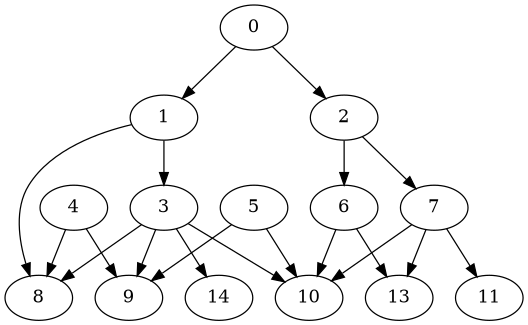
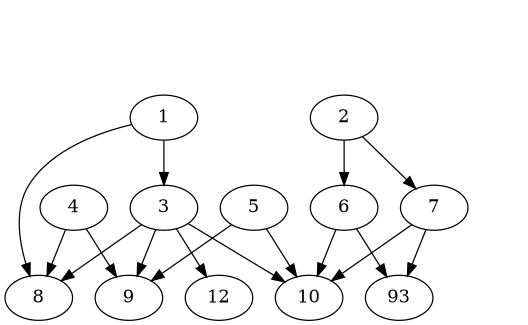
(254, 28) -> none
(219, 298) -> (219, 298)
(399, 298) -> (399, 298)
(489, 298) -> none
